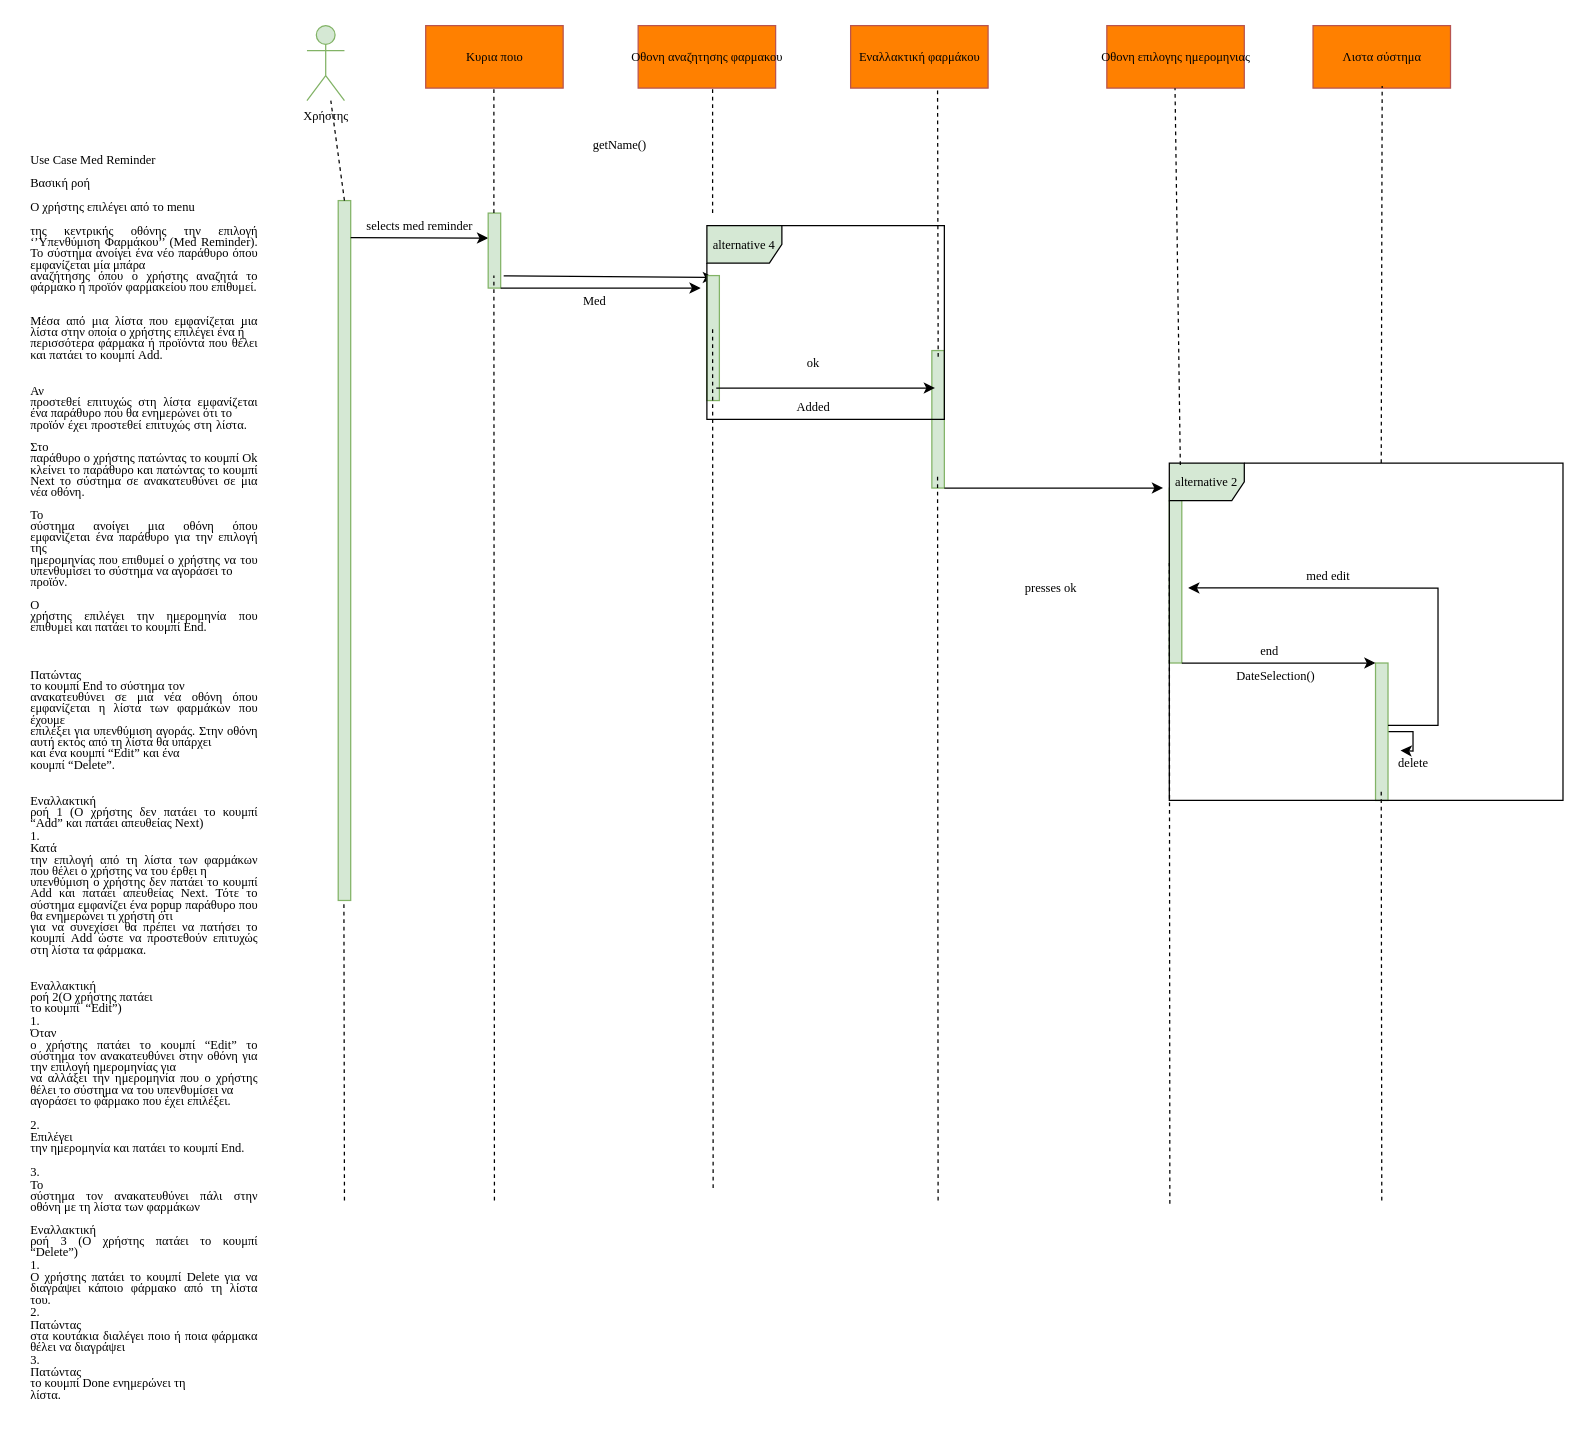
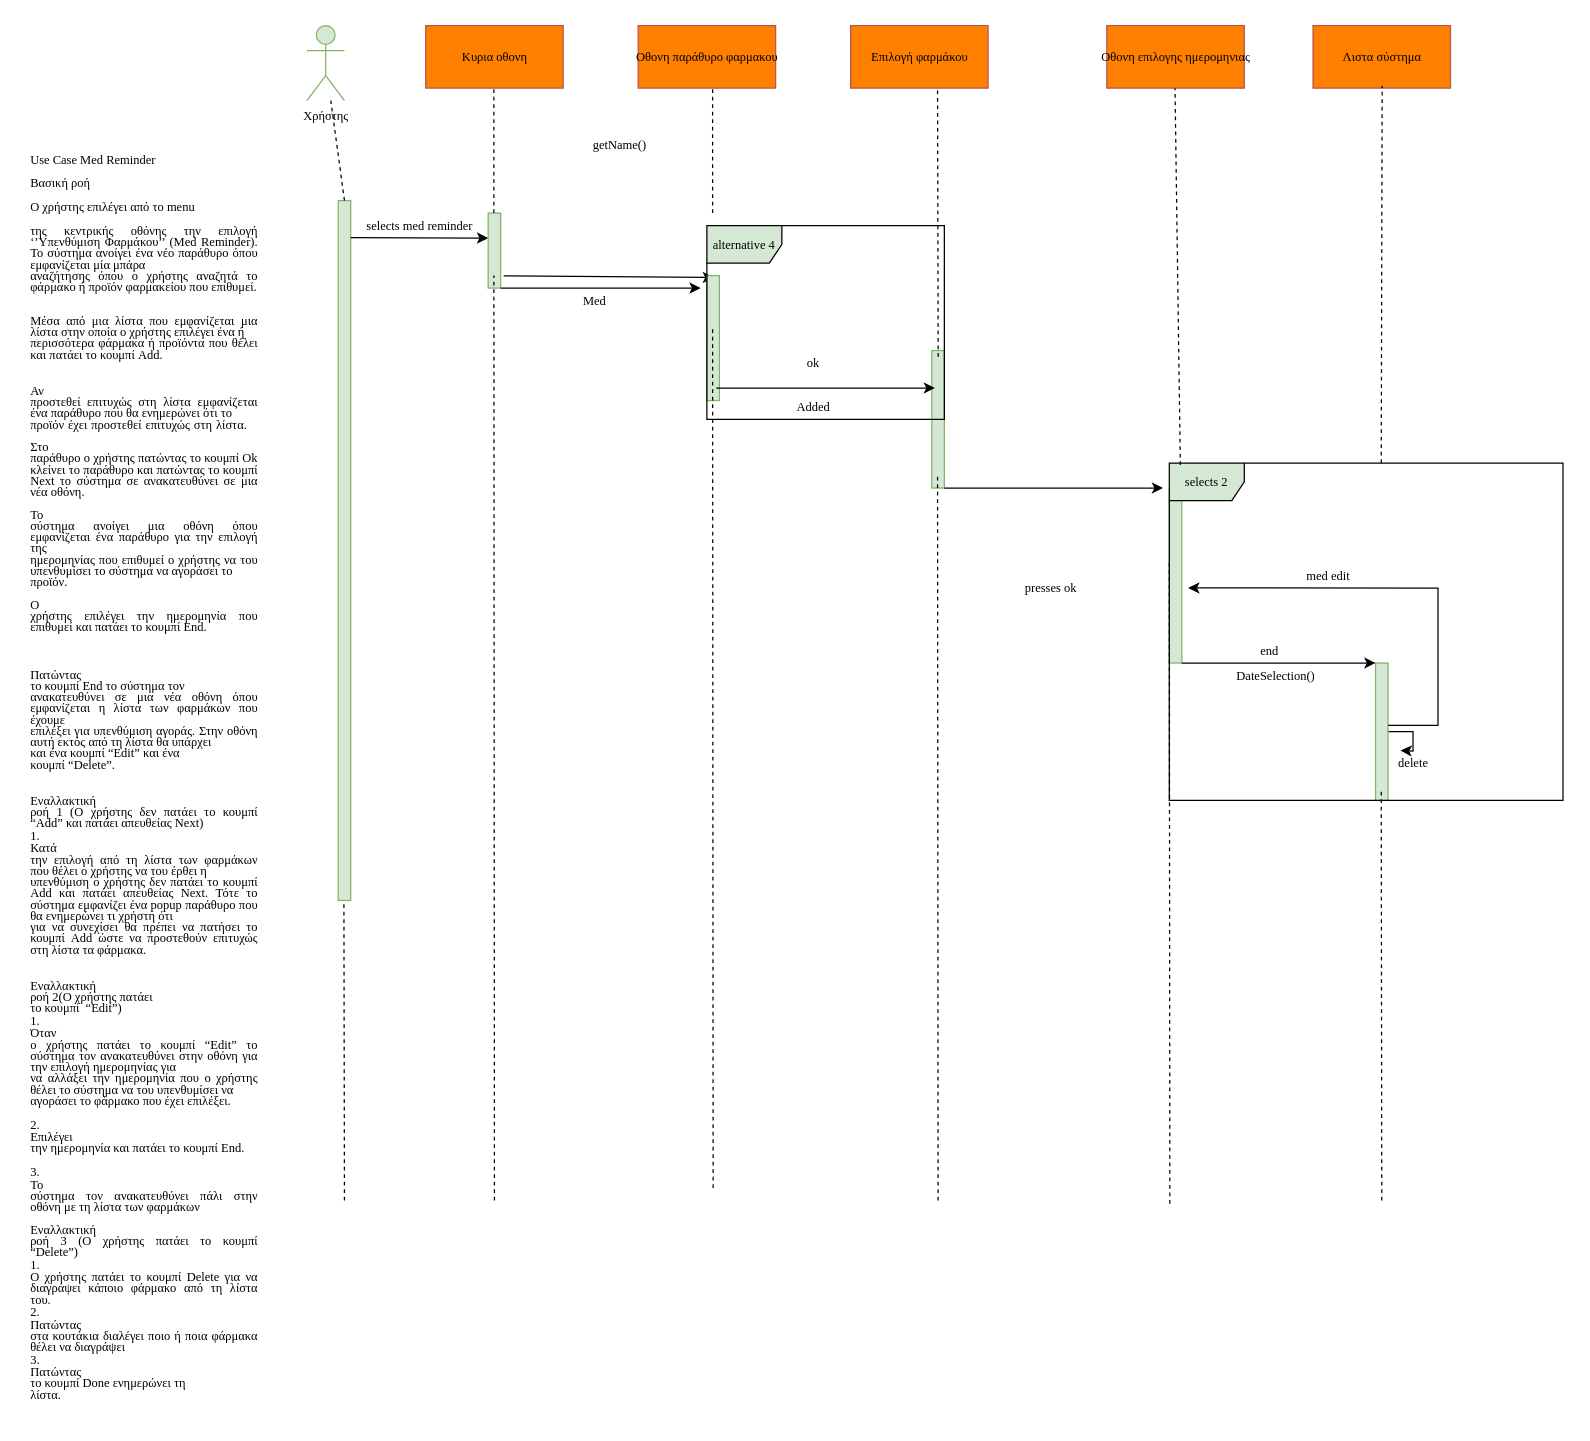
(495, 57) -> (495, 57)
(708, 57) -> (708, 57)
(920, 57) -> (920, 57)
(1207, 482) -> (1207, 482)
